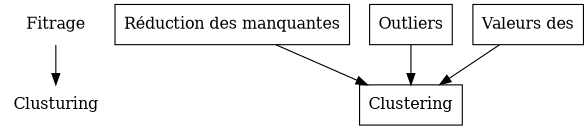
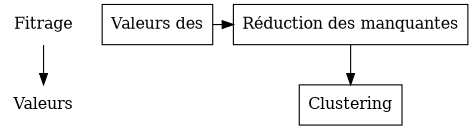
(411, 25) -> none
(474, 62) -> (218, 25)
(56, 105) -> (44, 105)
